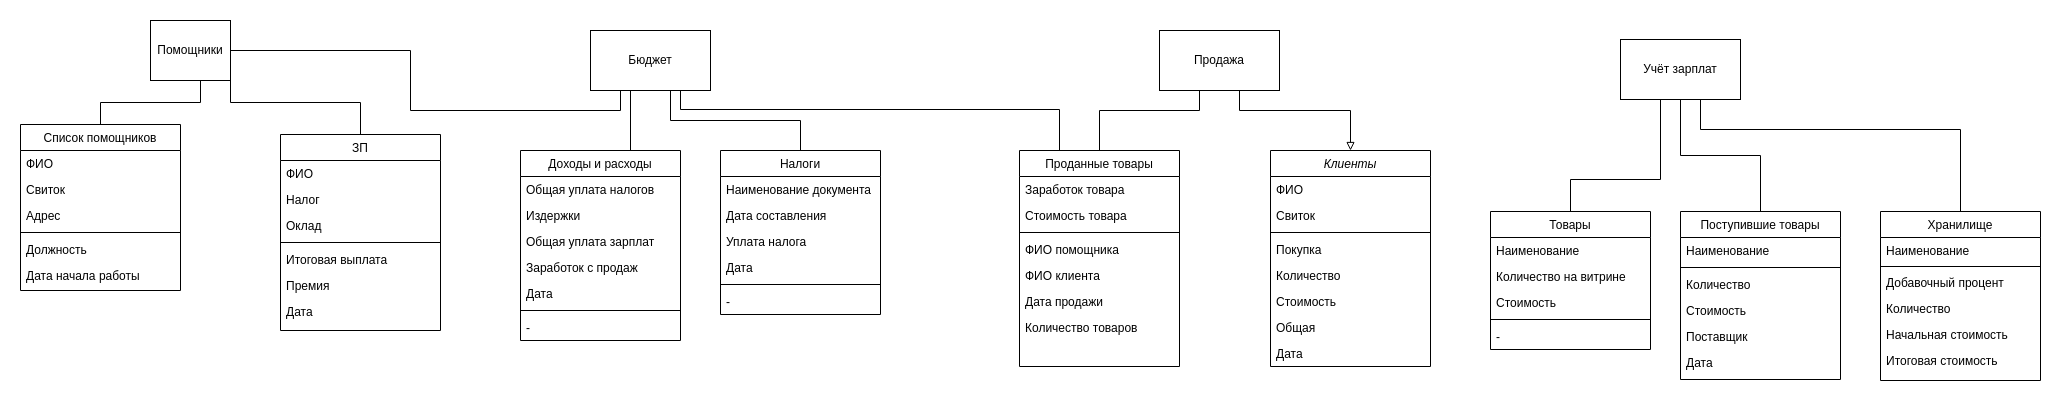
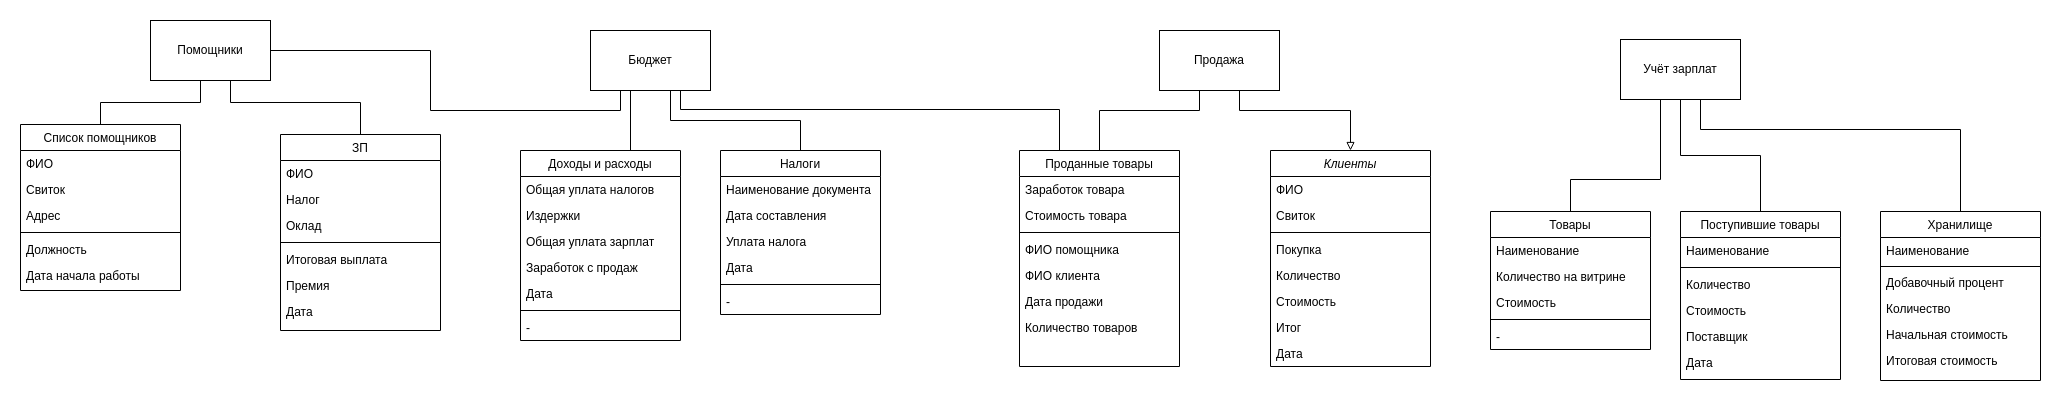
(191, 51) -> (211, 51)
(1293, 328) -> (1289, 328)
